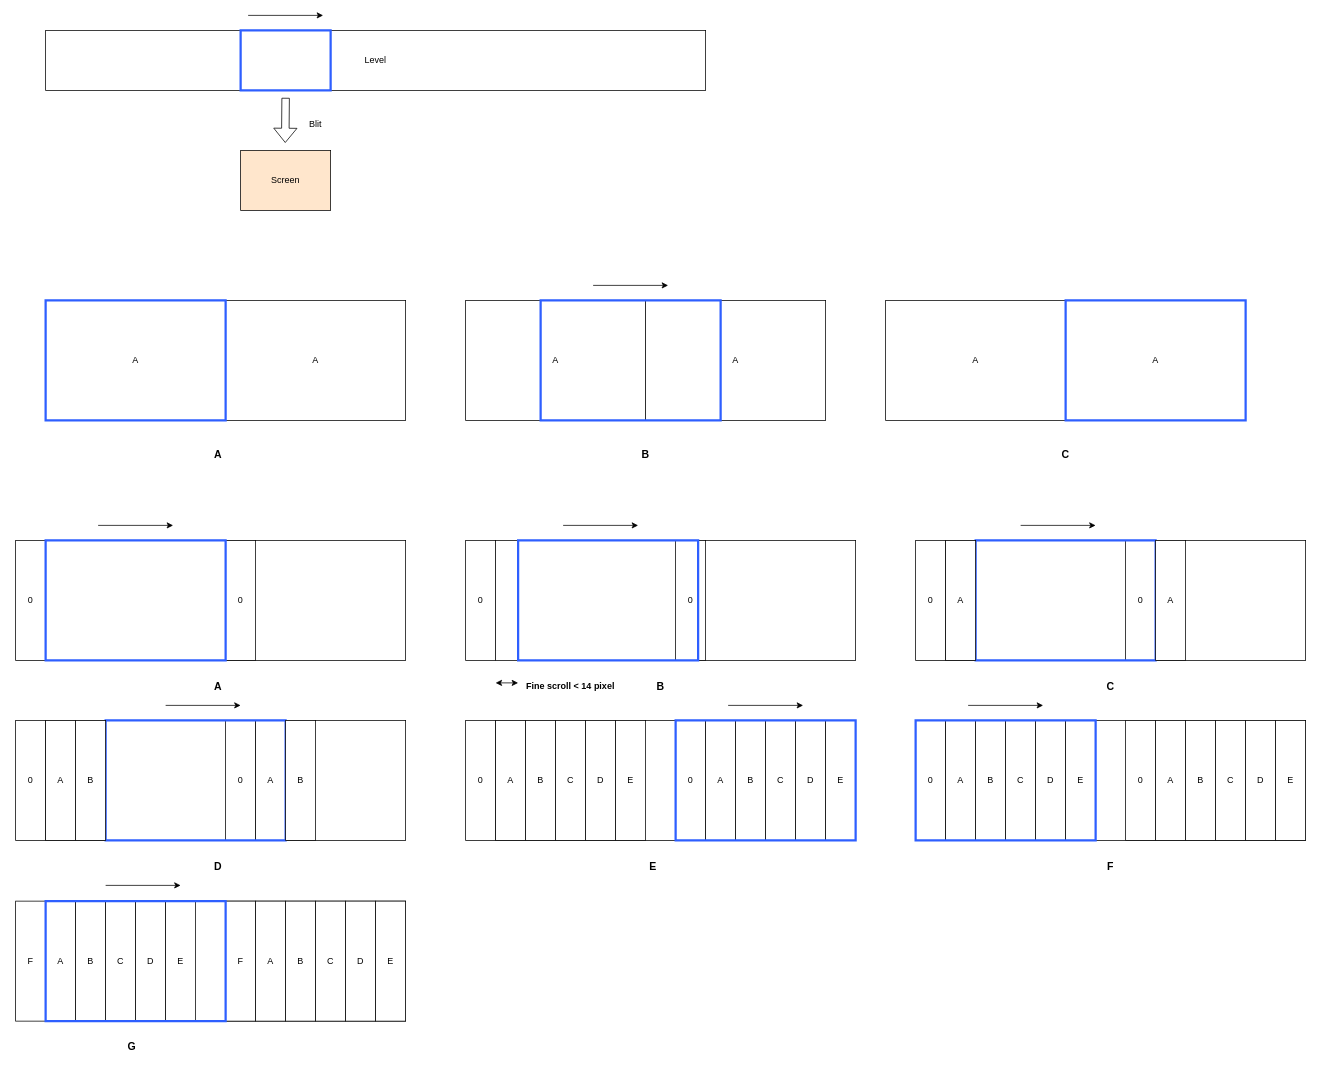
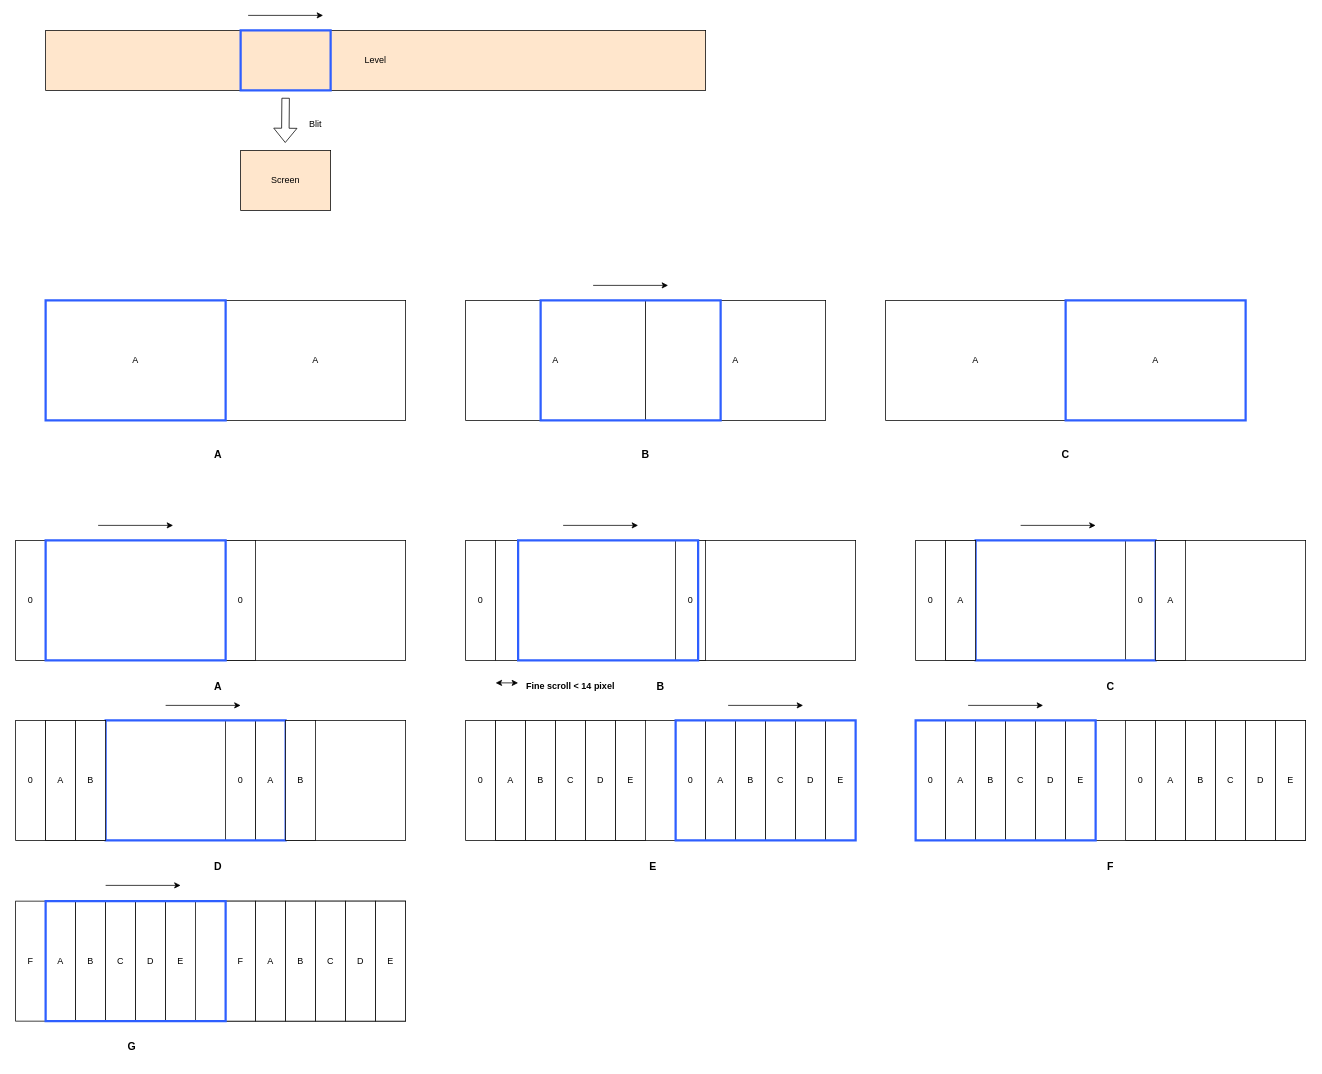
(375, 60) -> (375, 60)
